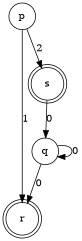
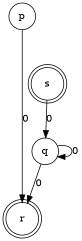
(33, 45) -> none
(26, 119) -> (26, 119)
